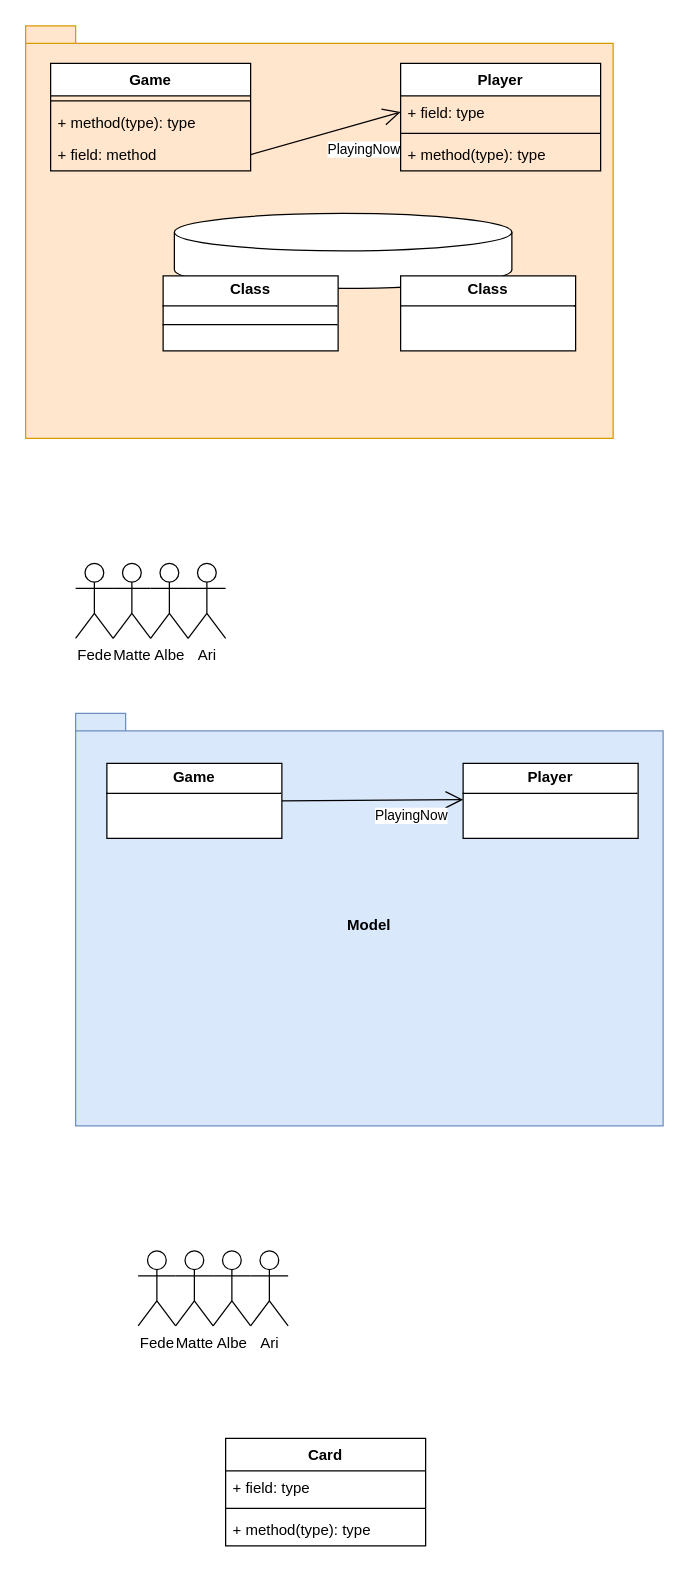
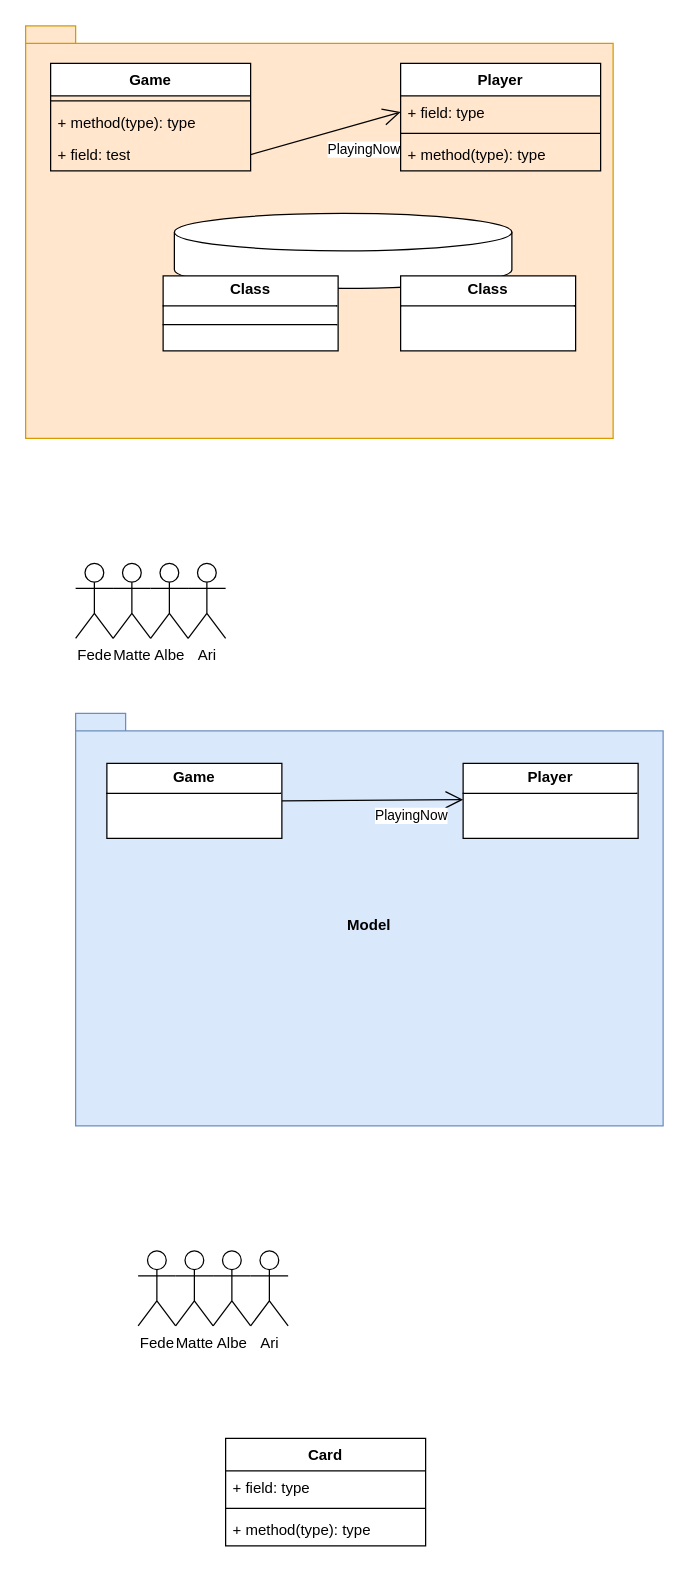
(111, 156) -> (103, 156)
